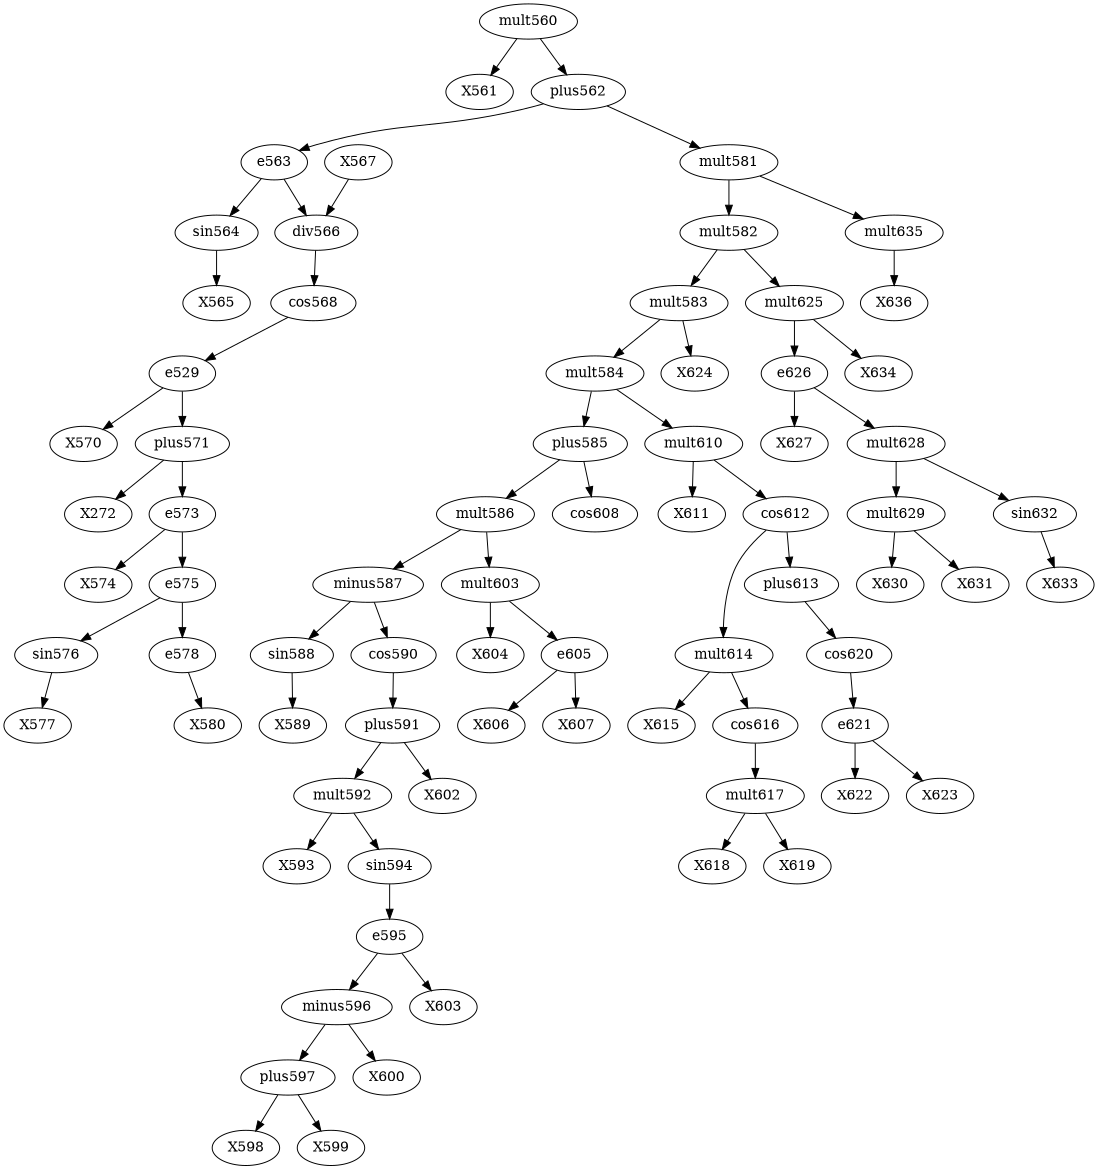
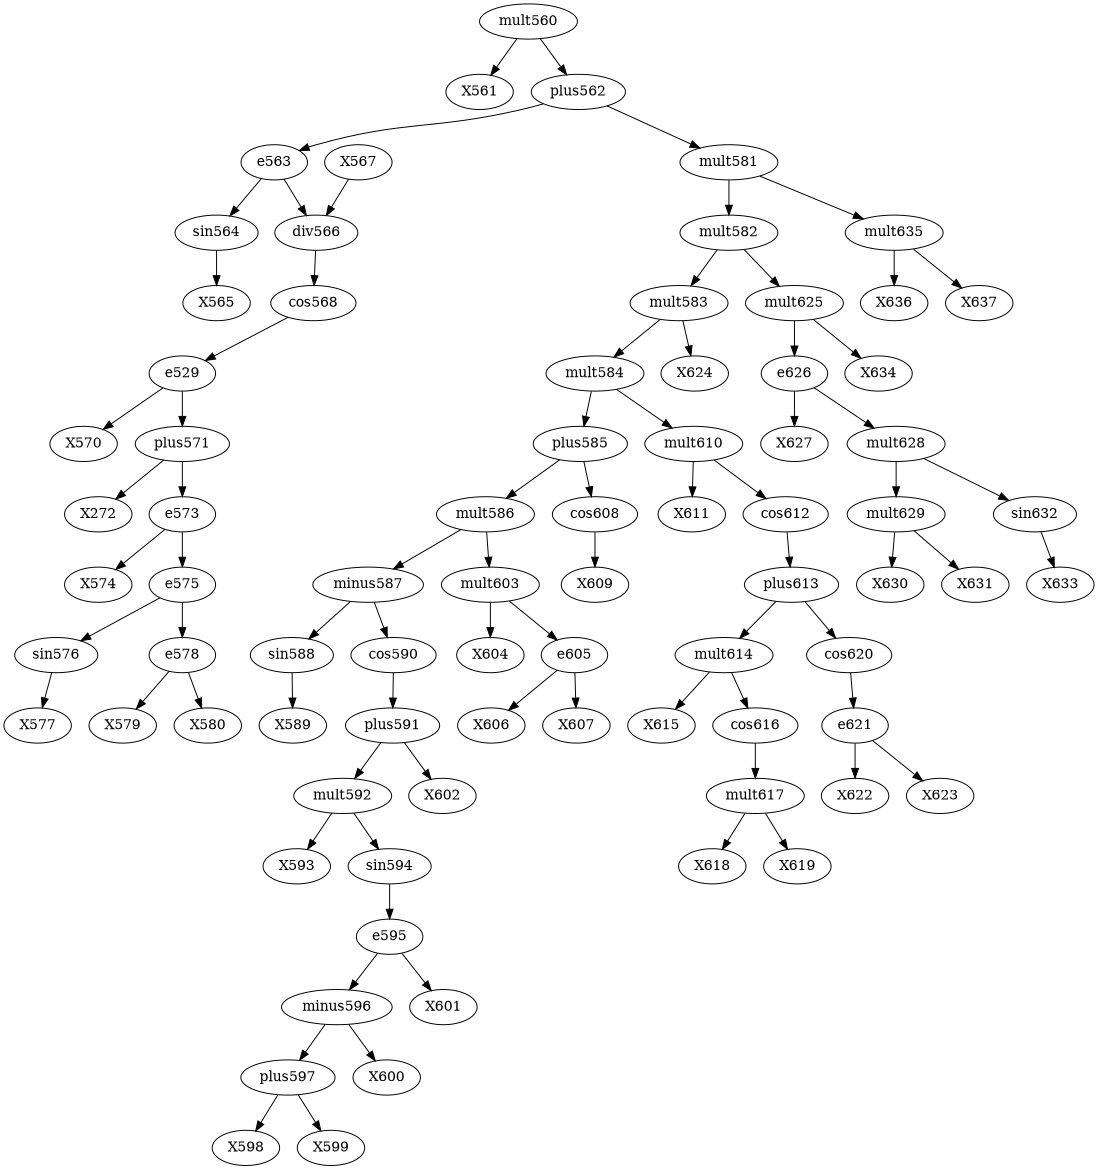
none -> (979, 303)
(733, 573) -> (761, 616)
none -> (595, 585)
none -> (123, 726)
(443, 1007) -> (443, 1007)
